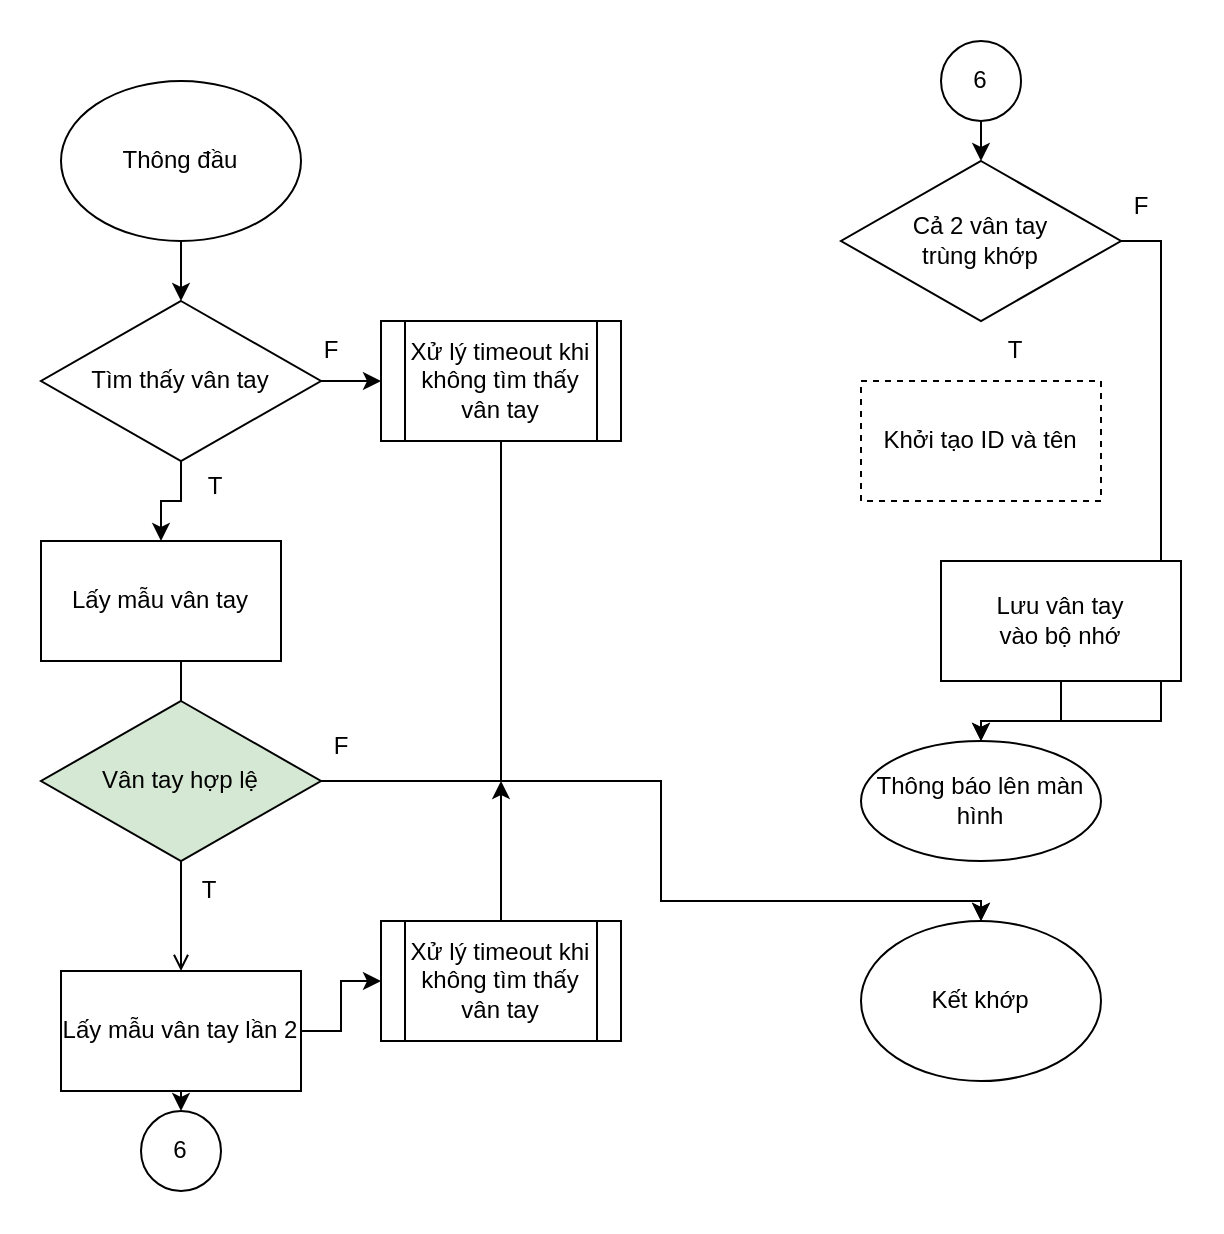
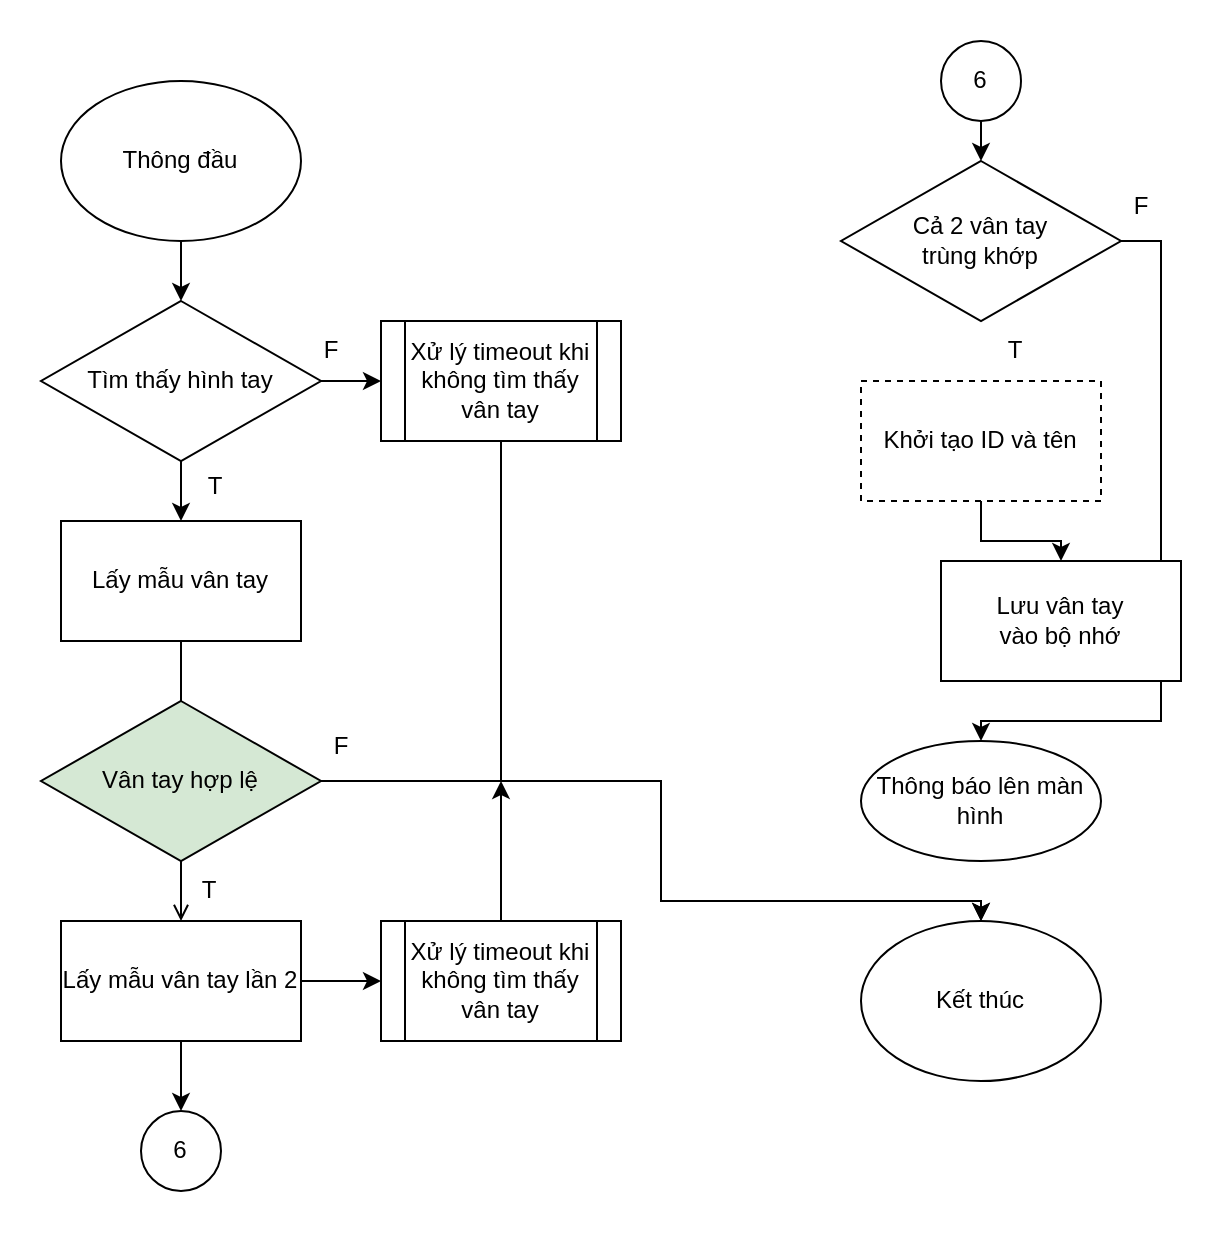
(181, 381) -> (181, 381)
none -> (1004, 541)
(161, 601) -> (181, 581)
(1061, 699) -> none
(981, 1001) -> (981, 1001)
(181, 1031) -> (181, 981)
